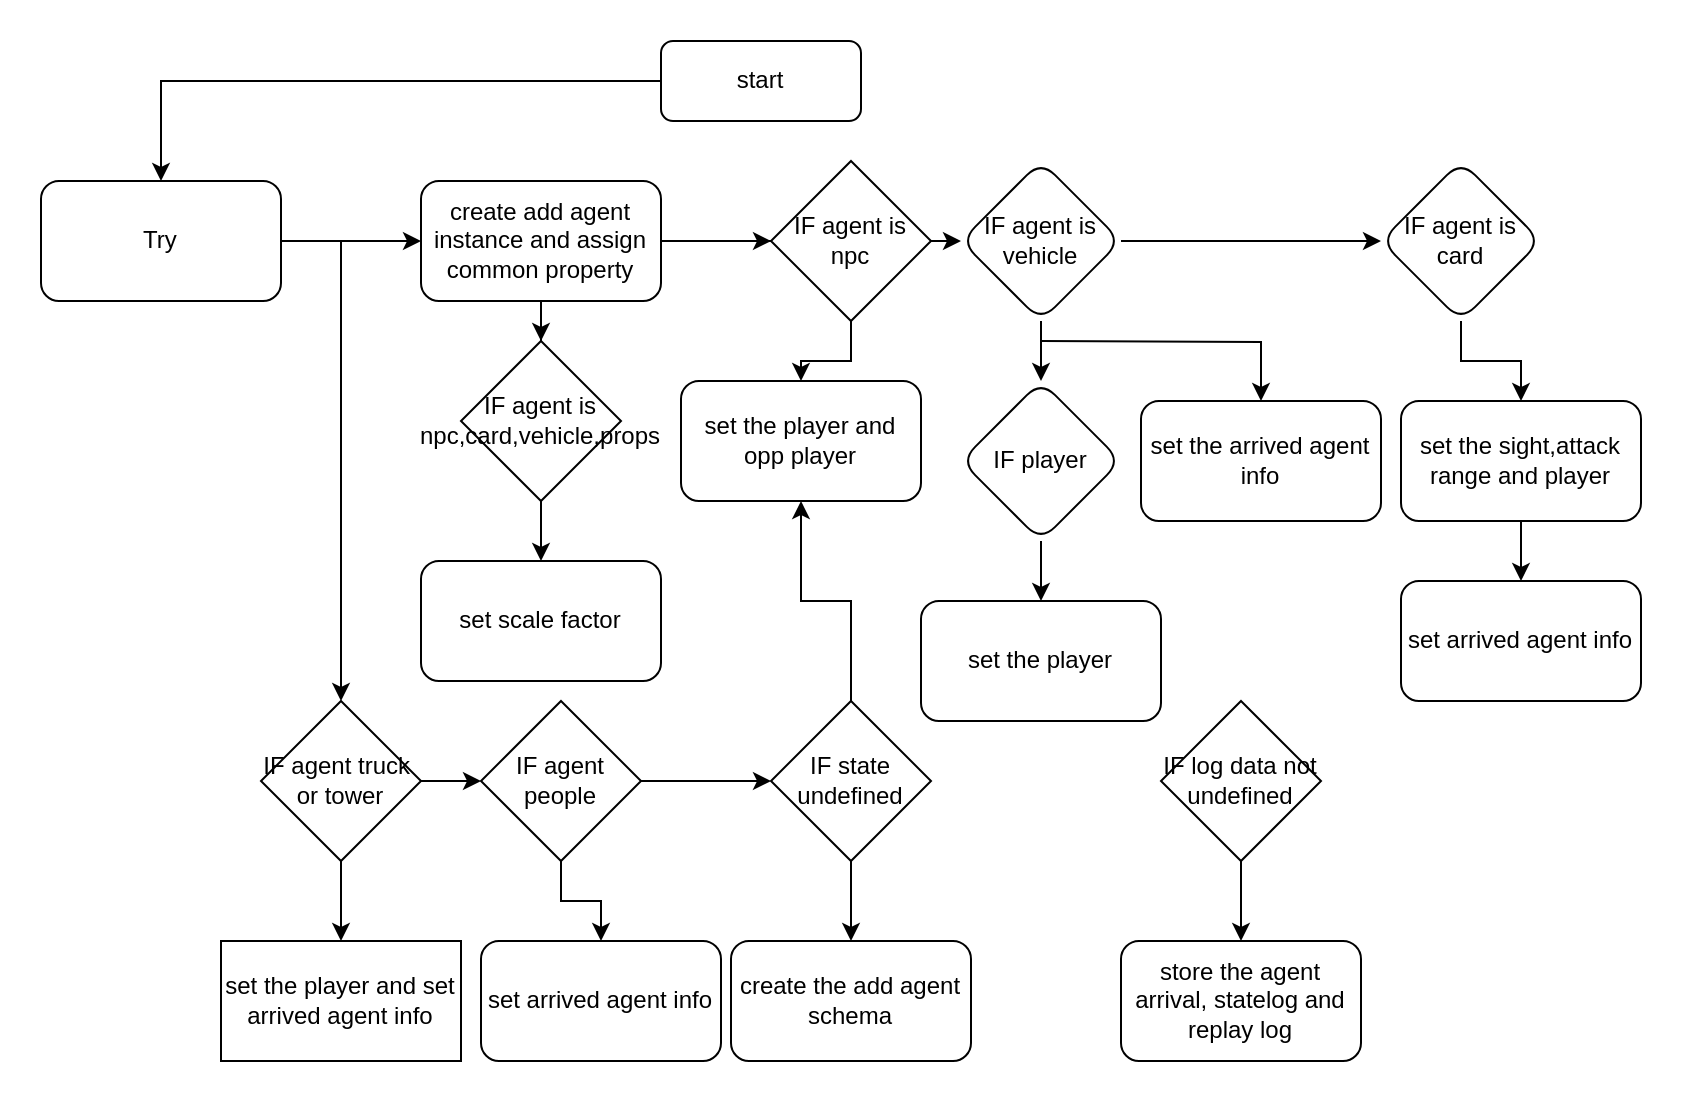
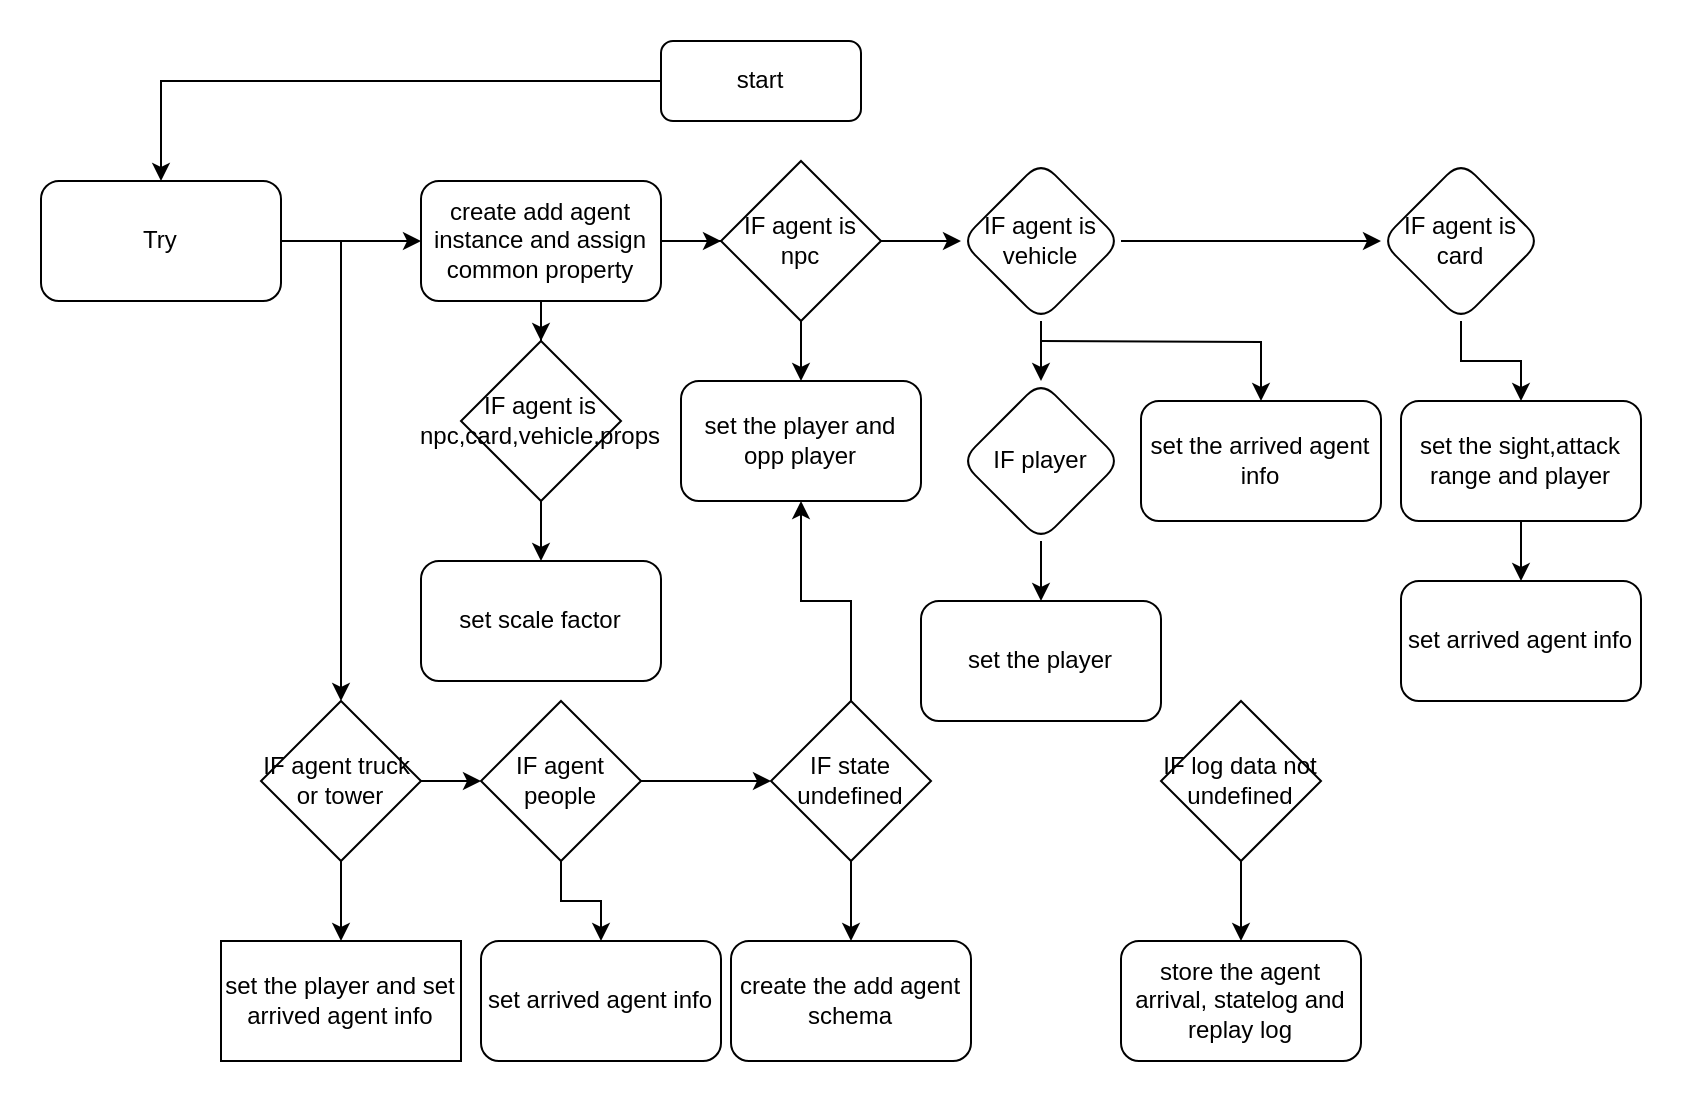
(851, 241) -> (801, 241)
